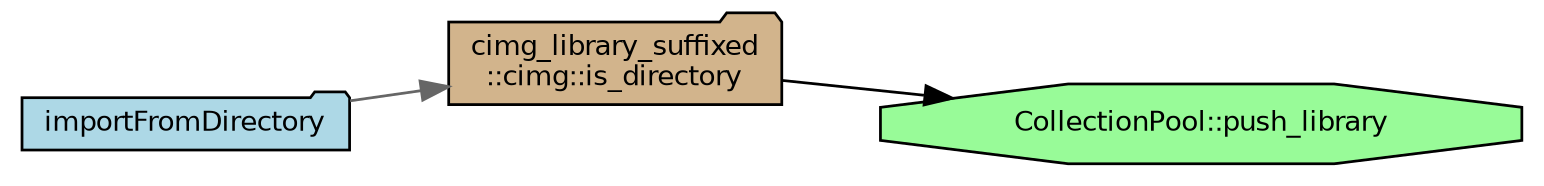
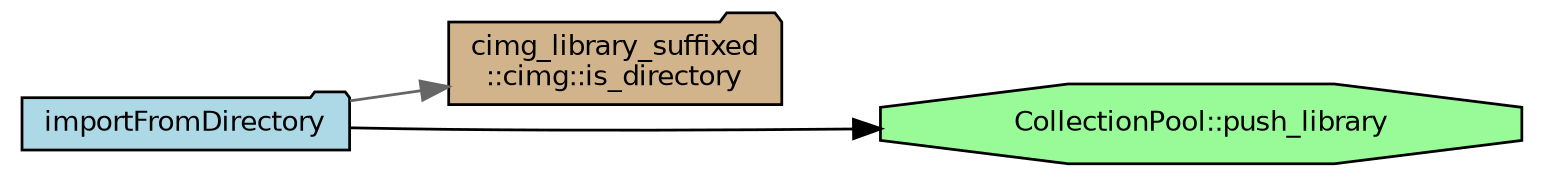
(853, 88) -> (602, 130)
